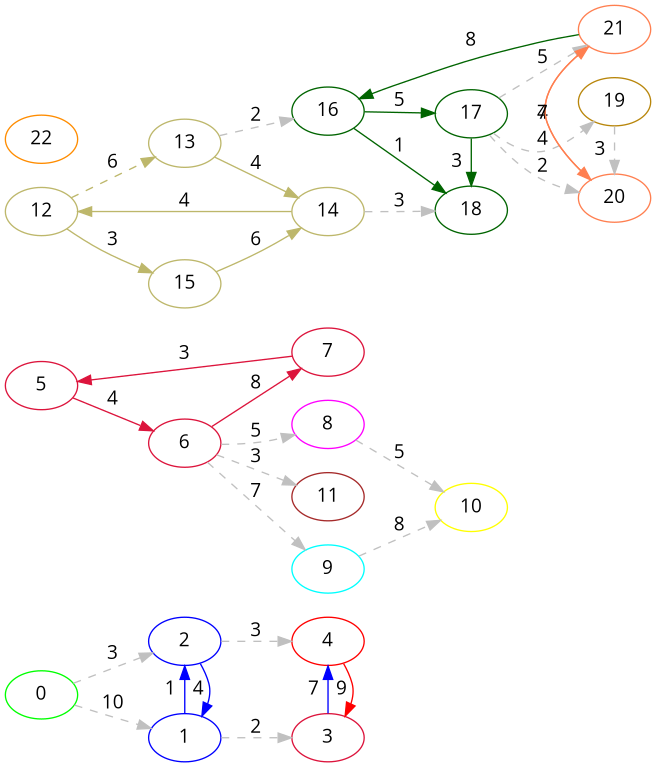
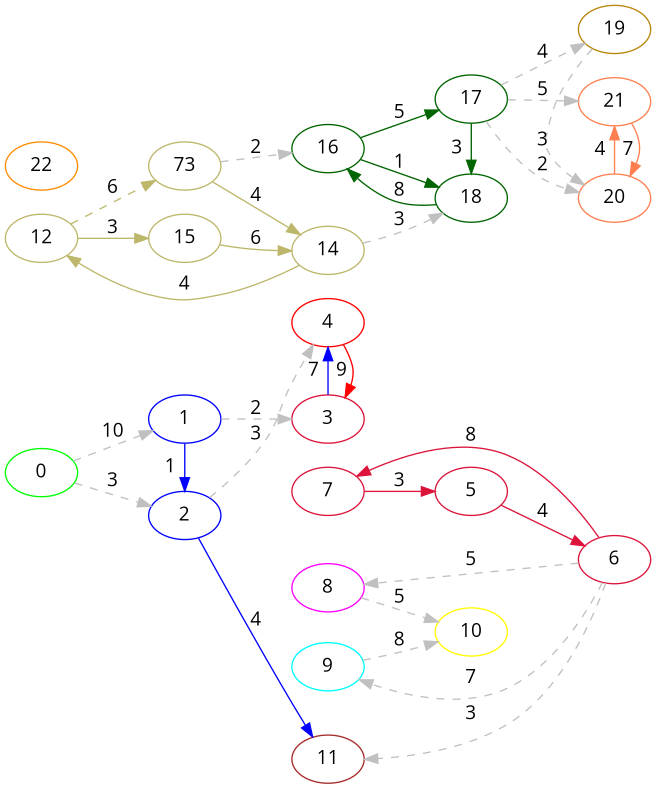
(474, 59) -> (394, 201)
(185, 143) -> (185, 166)
(209, 683) -> (251, 632)
